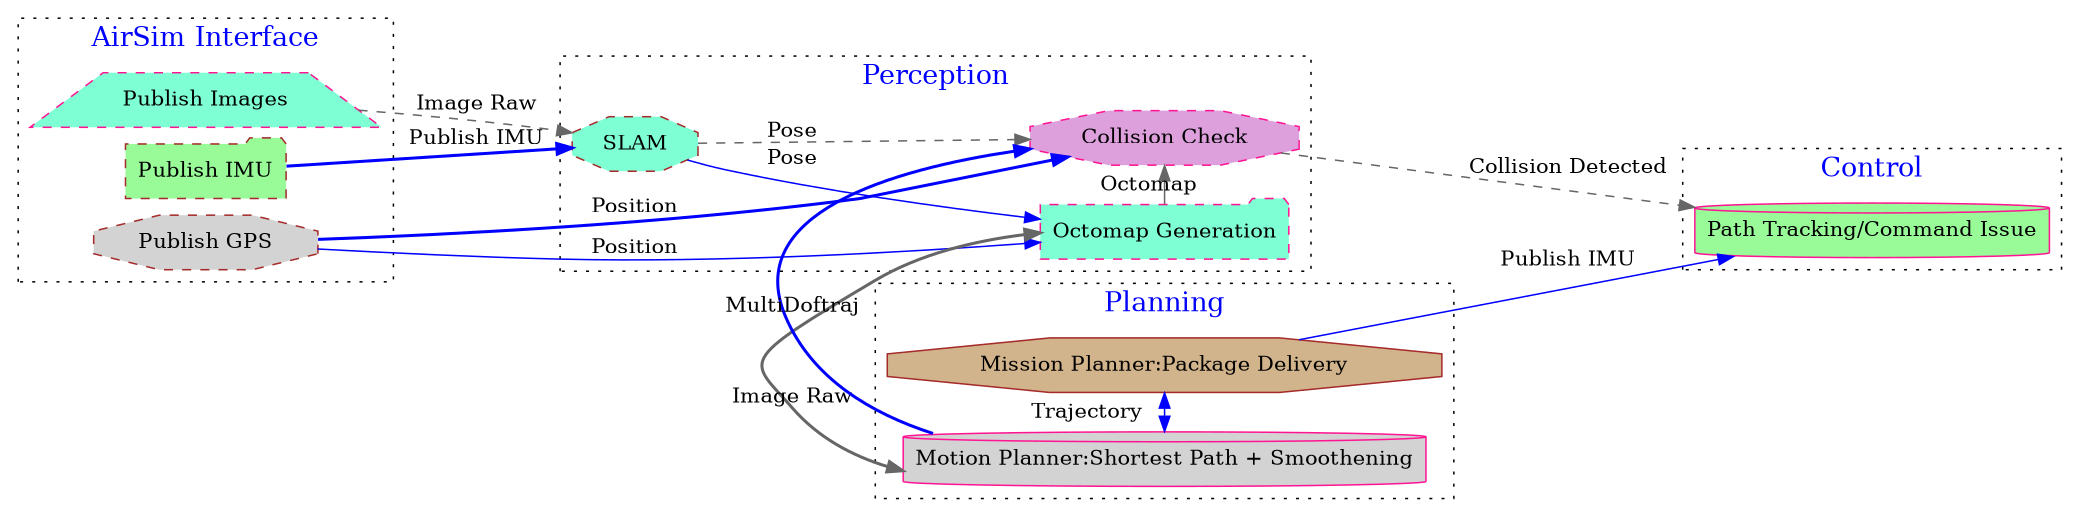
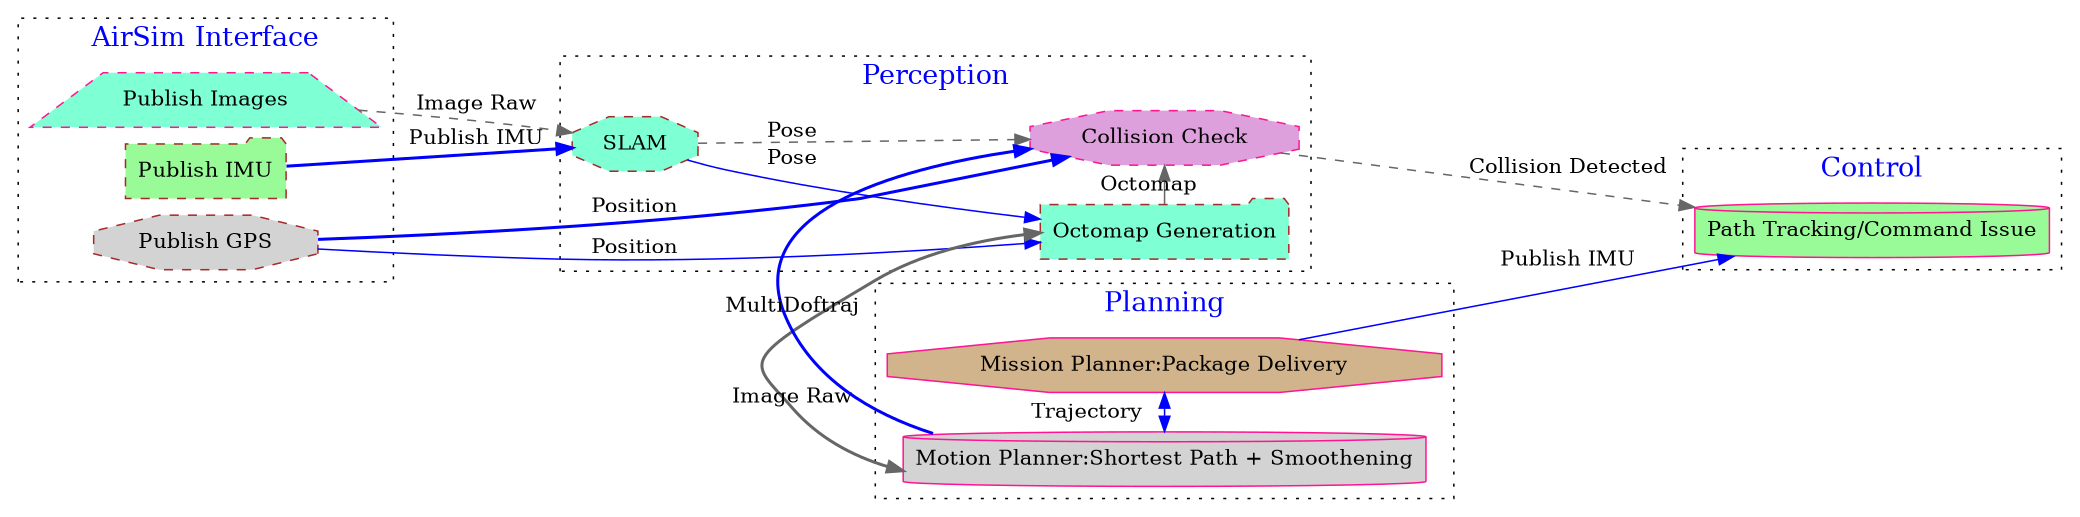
(1165, 232) -> (1165, 232)
(1165, 365) -> (1165, 365)
